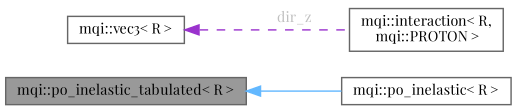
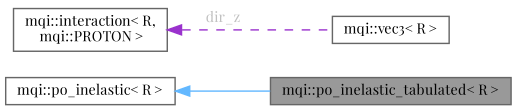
(274, 30) -> (257, 30)
(301, 91) -> (230, 91)
